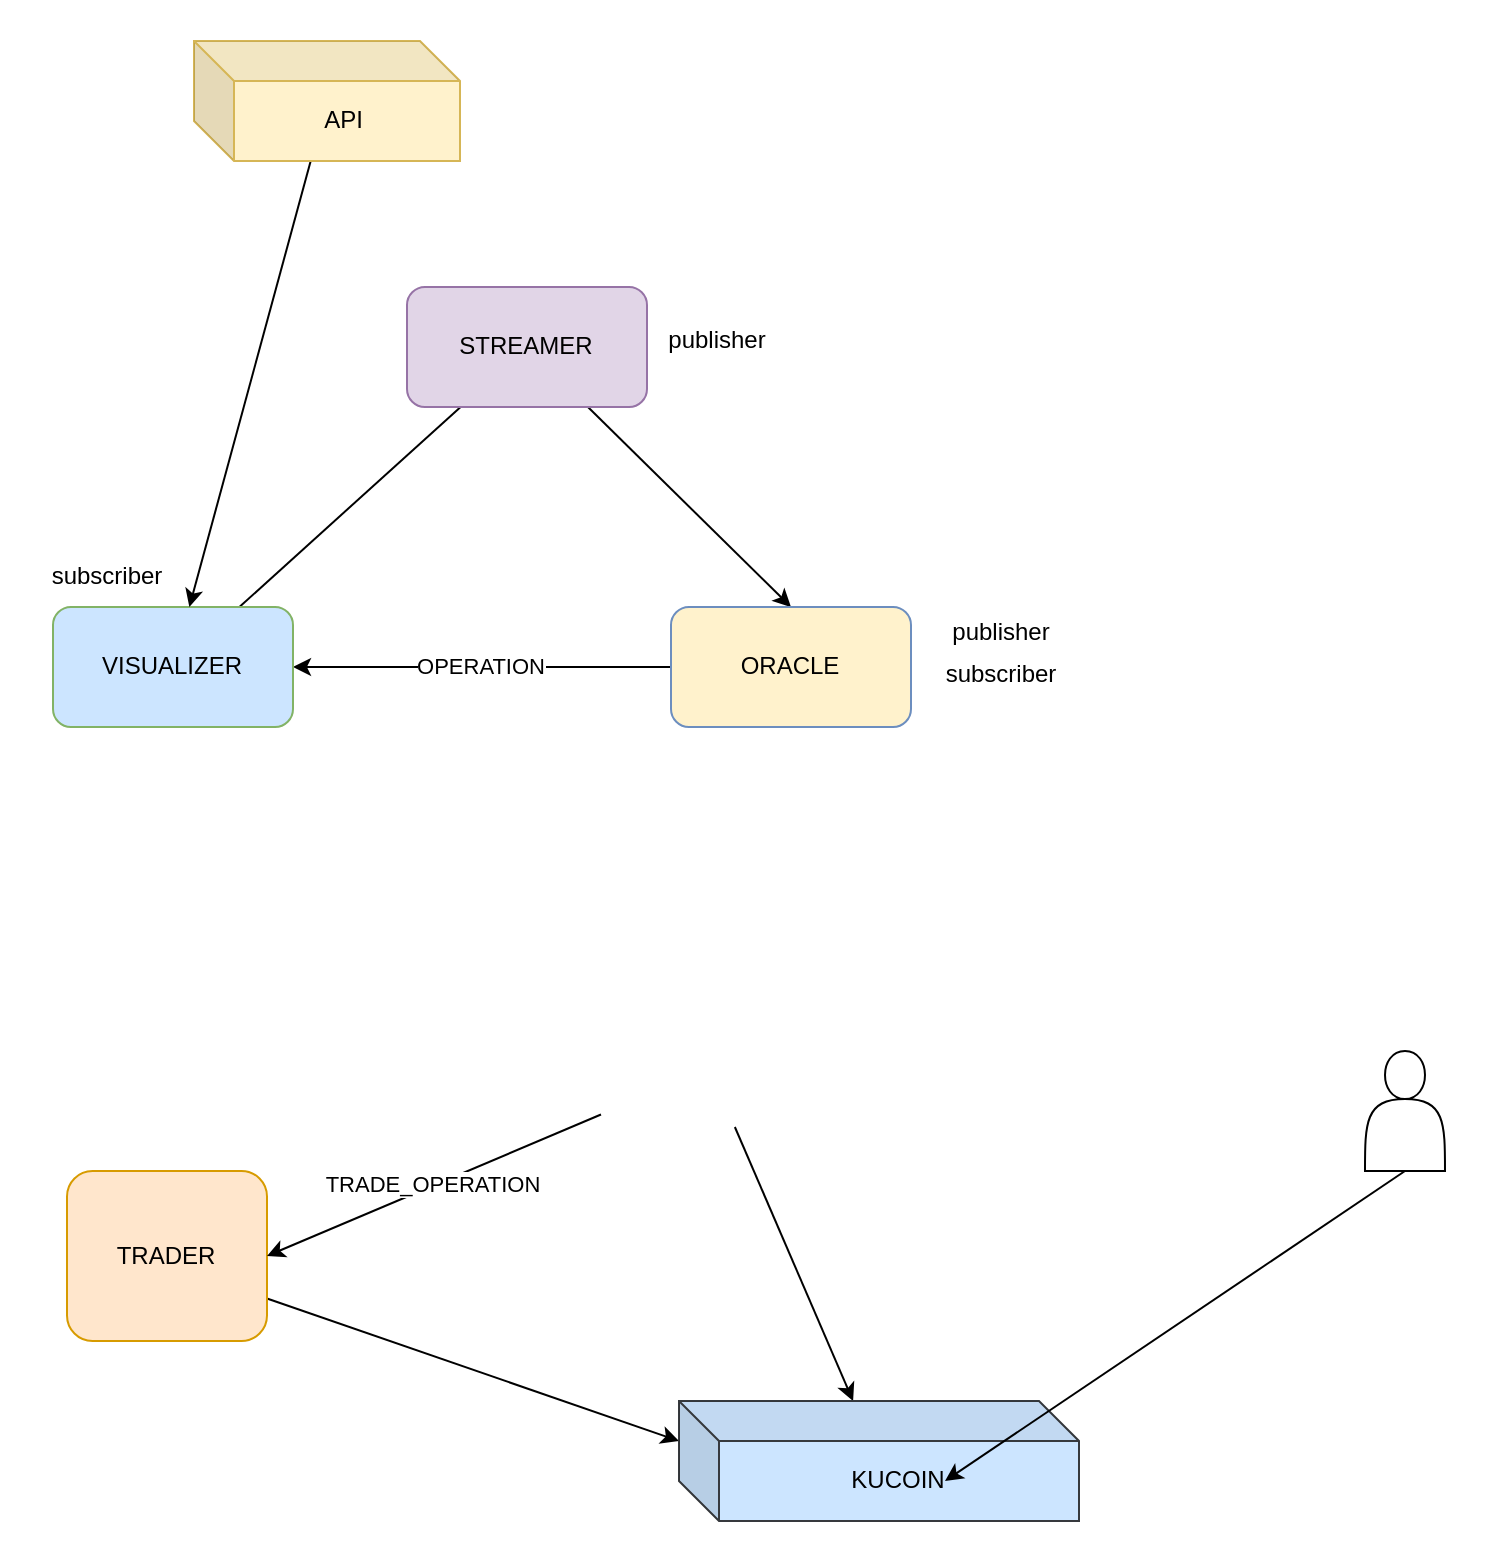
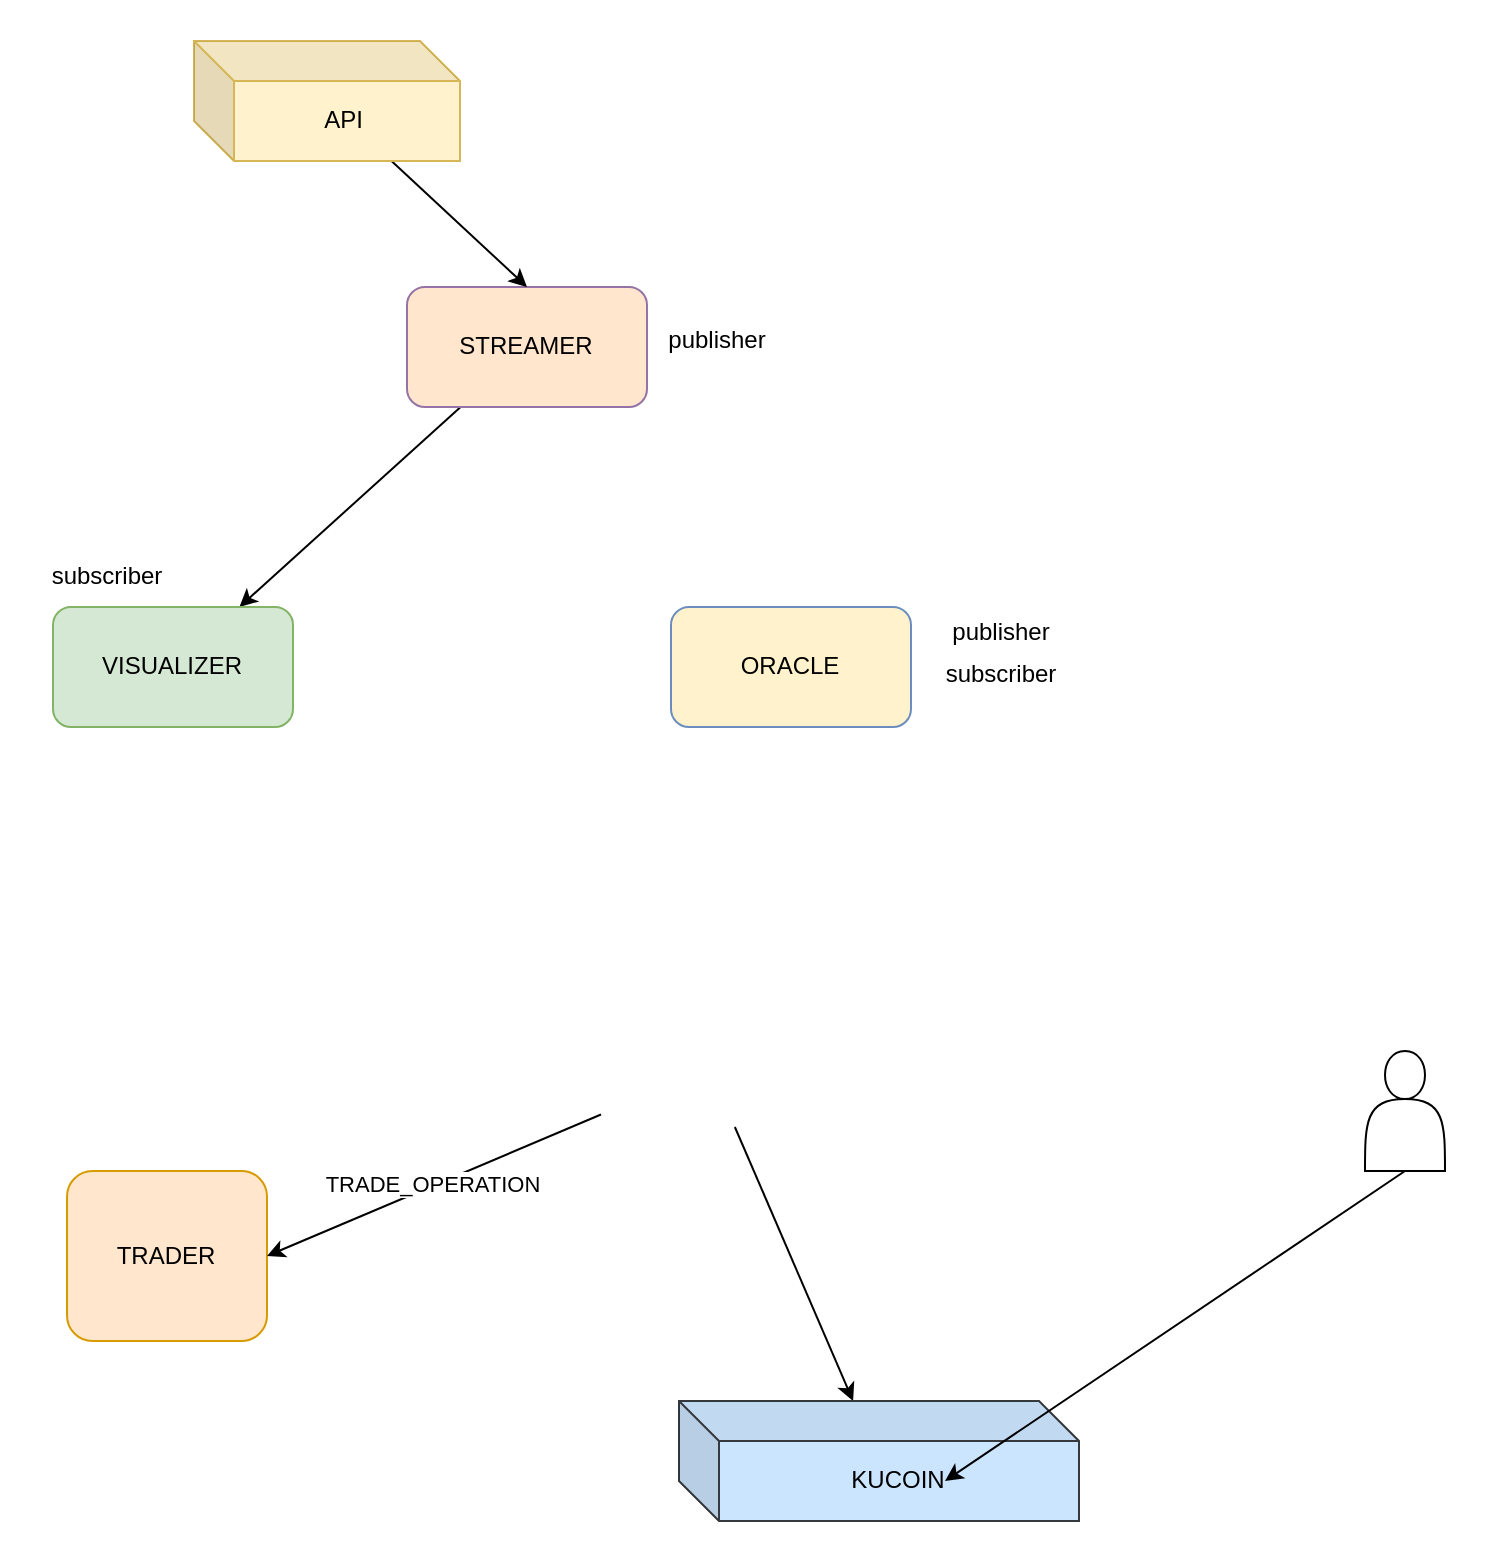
(527, 347) -> (527, 347)
(252, 377) -> (455, 220)
(685, 503) -> none
(247, 600) -> (250, 597)
(173, 667) -> (173, 667)
(489, 667) -> none
(467, 1368) -> none
